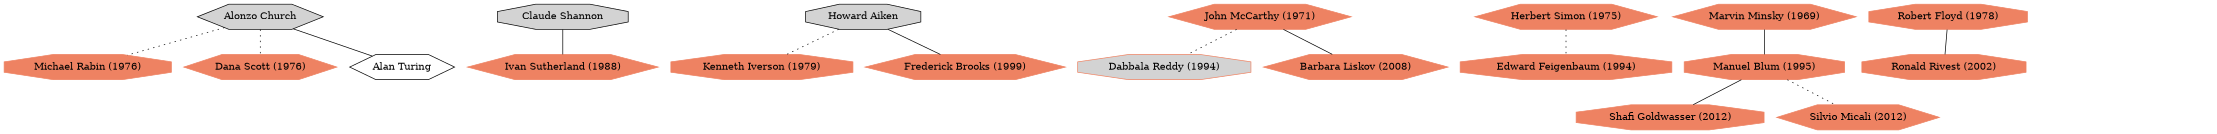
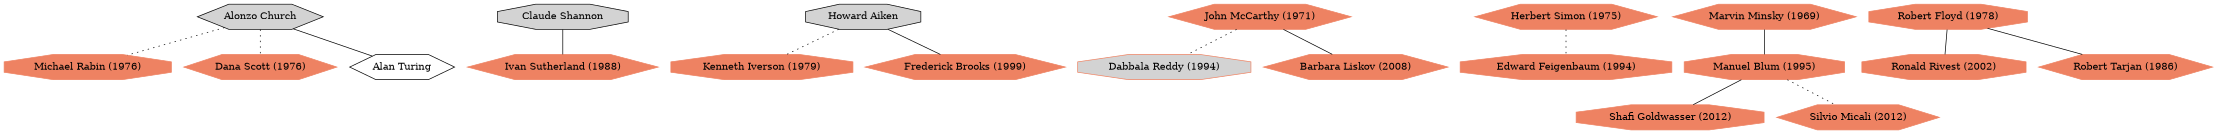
none -> (2126, 67)
